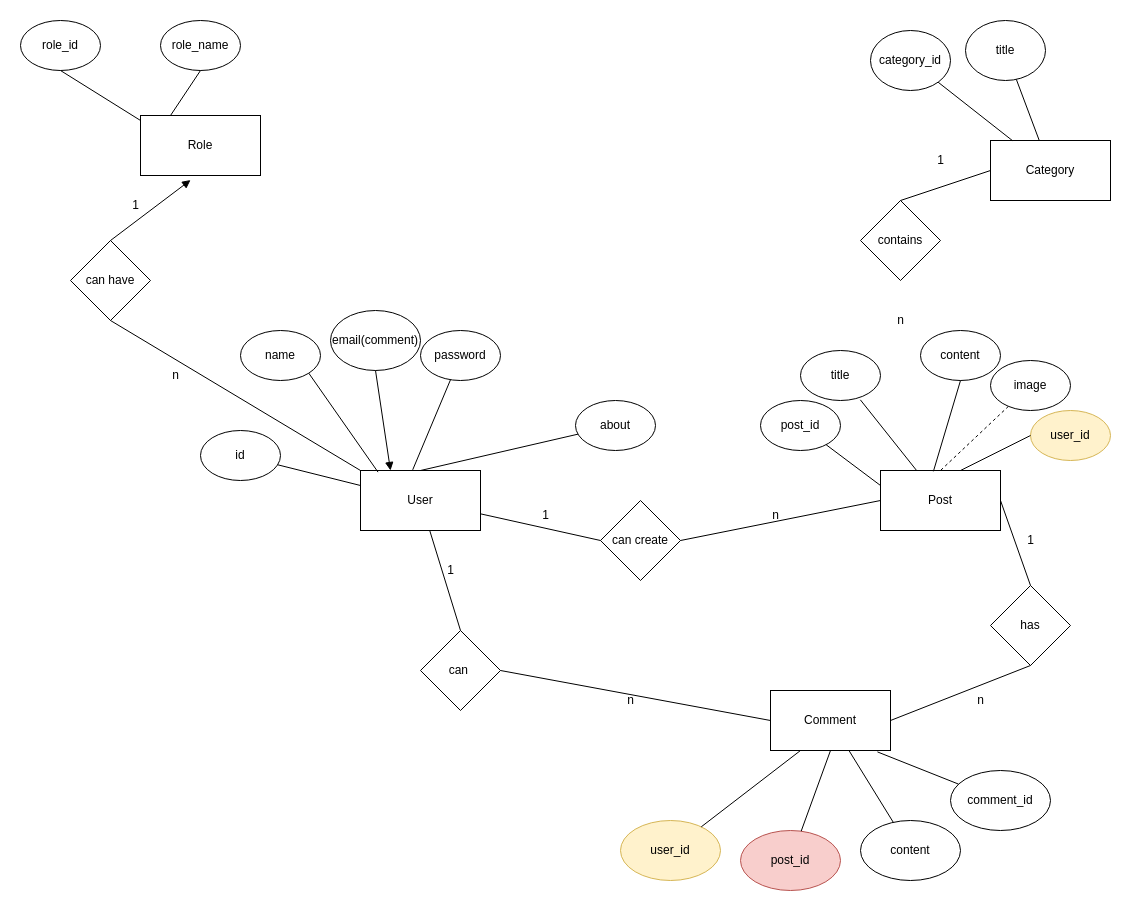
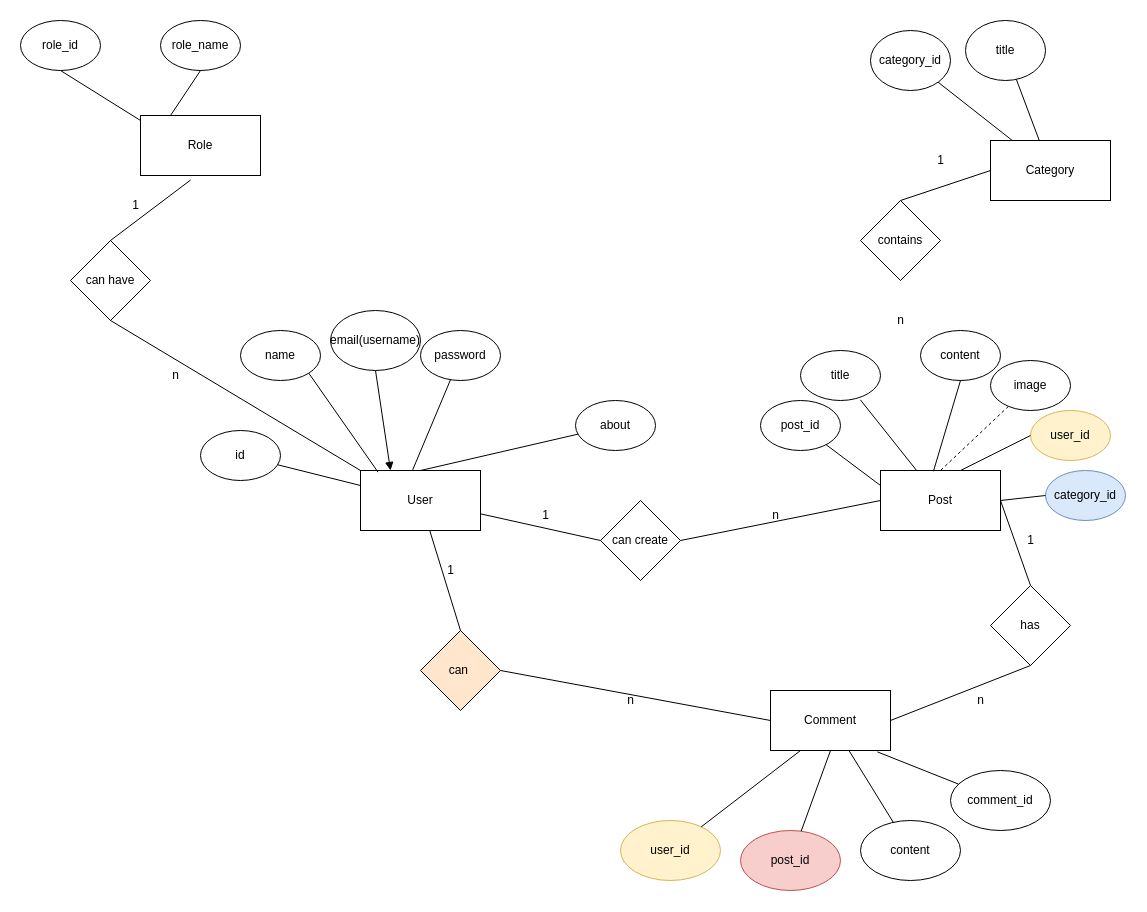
(182, 186) -> (186, 184)
(376, 341) -> (376, 341)
none -> (1086, 496)
none -> (1024, 498)
(461, 671) -> (461, 671)
